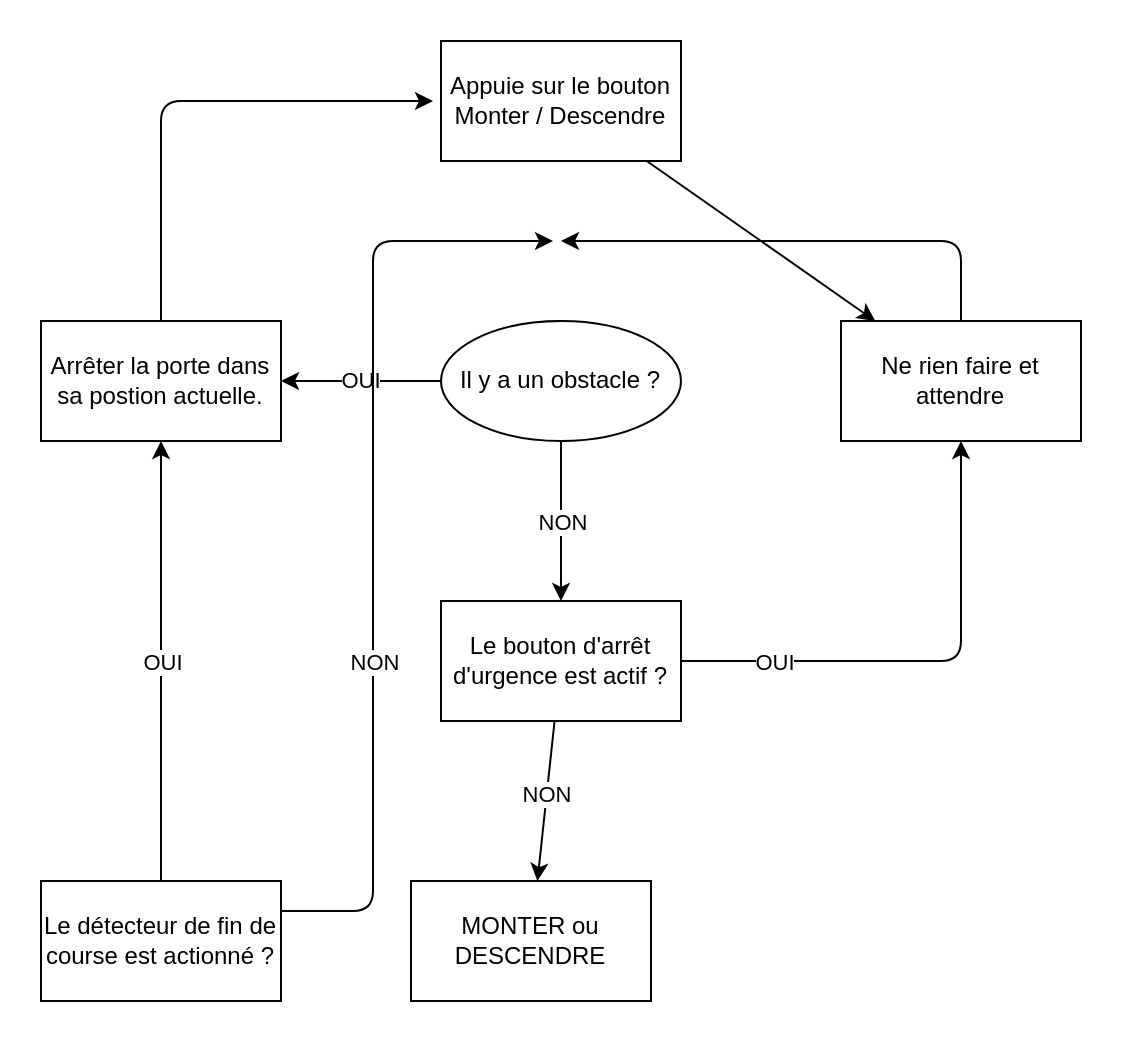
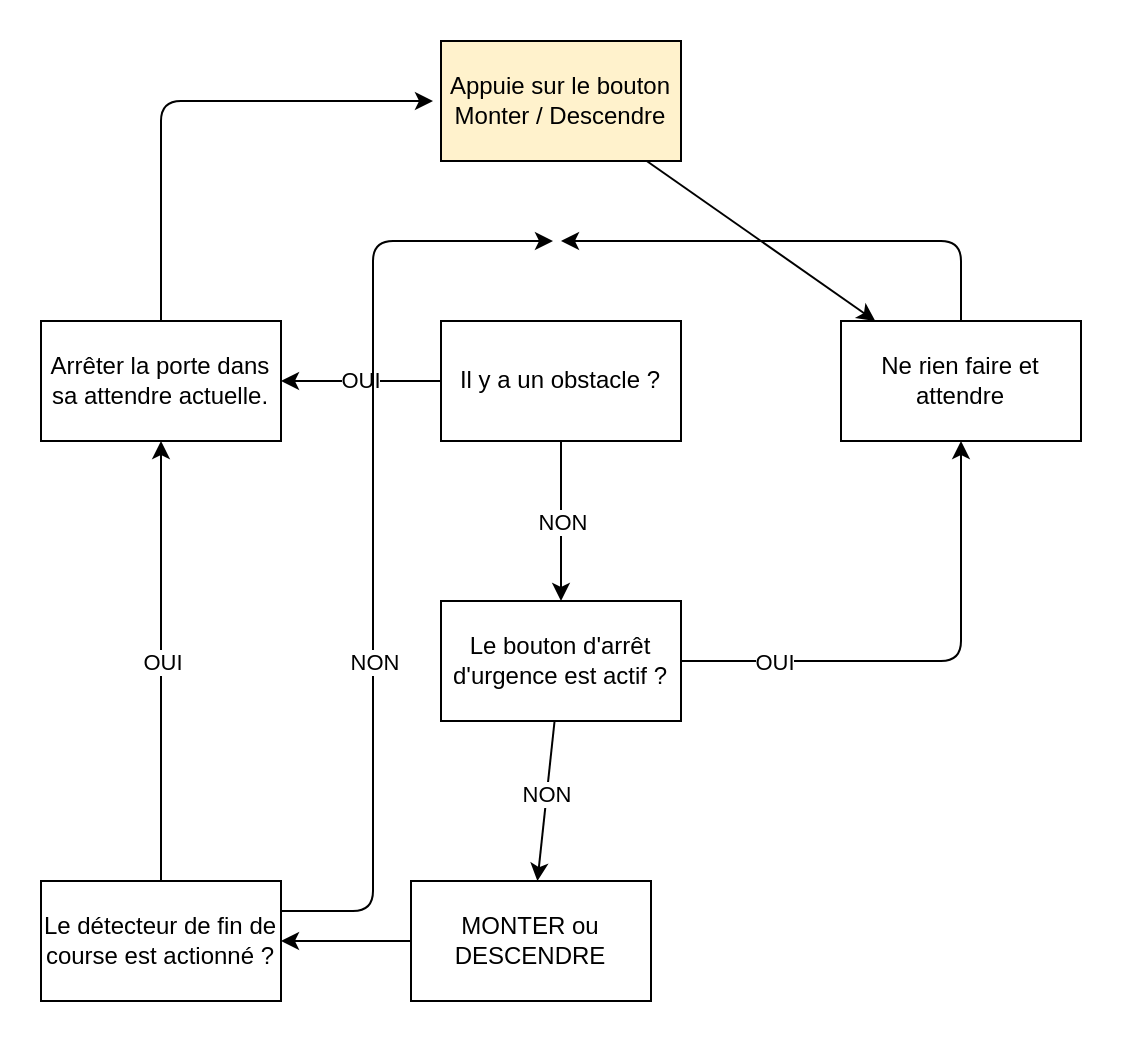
(561, 101) -> (561, 101)
(161, 381) -> (161, 381)
(561, 381) -> (561, 381)
none -> (353, 941)
